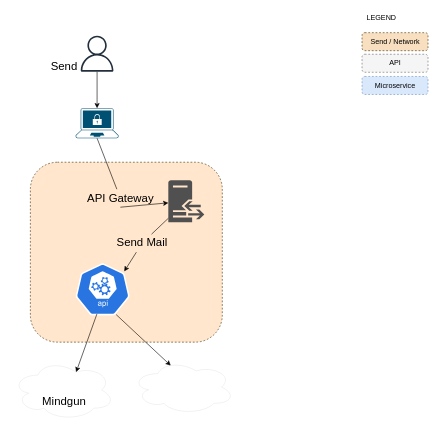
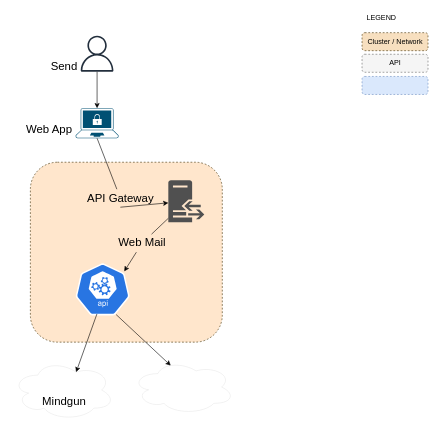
(395, 42) -> (395, 42)
(395, 86) -> none
none -> (49, 129)
(142, 243) -> (142, 243)
